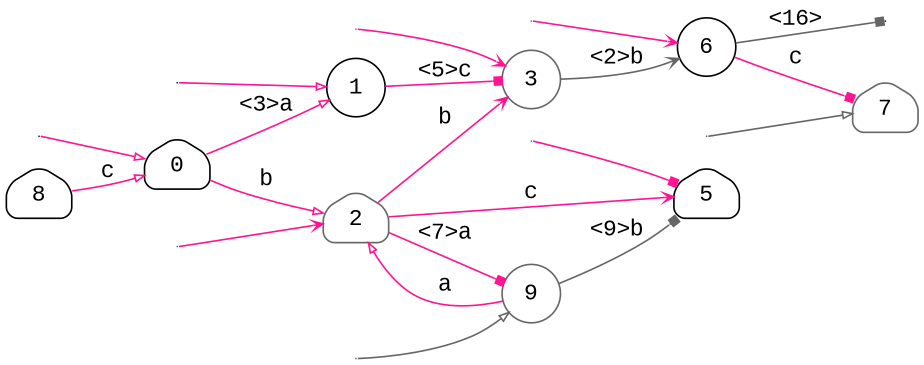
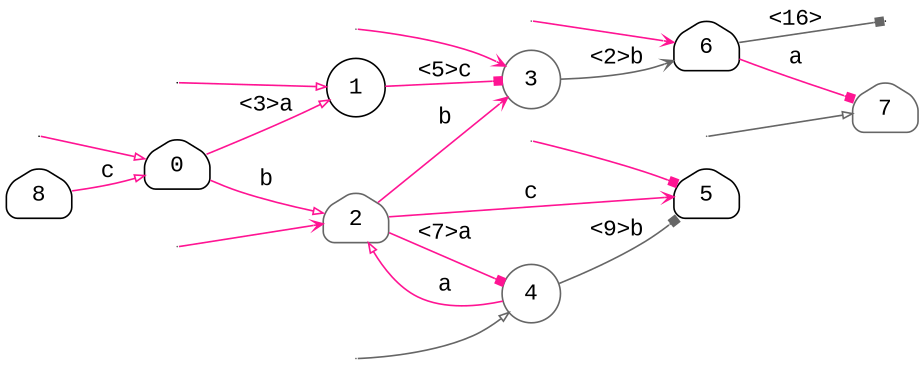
(707, 47) -> (707, 47)
(796, 58) -> (796, 58)
(531, 294) -> (531, 294)
